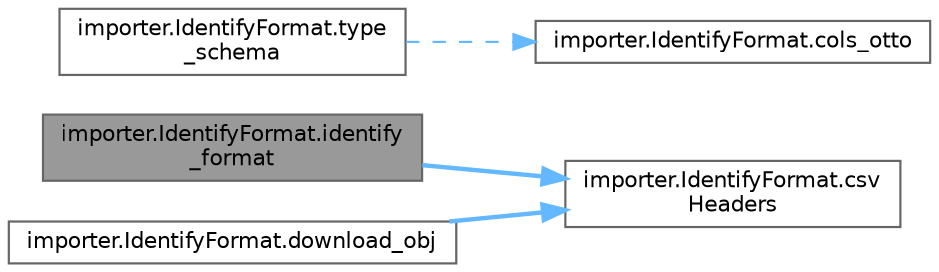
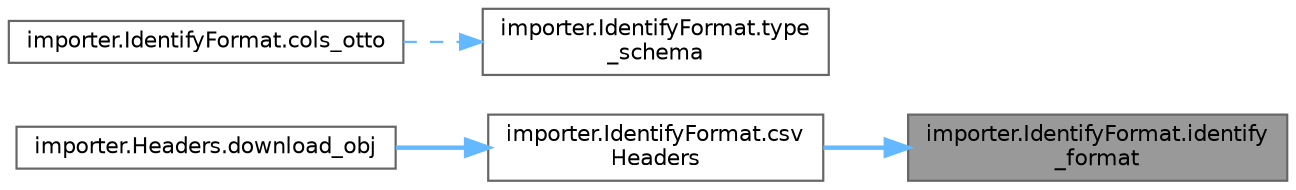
(460, 42) -> (432, 42)
(482, 171) -> (854, 148)
(233, 242) -> (206, 148)
